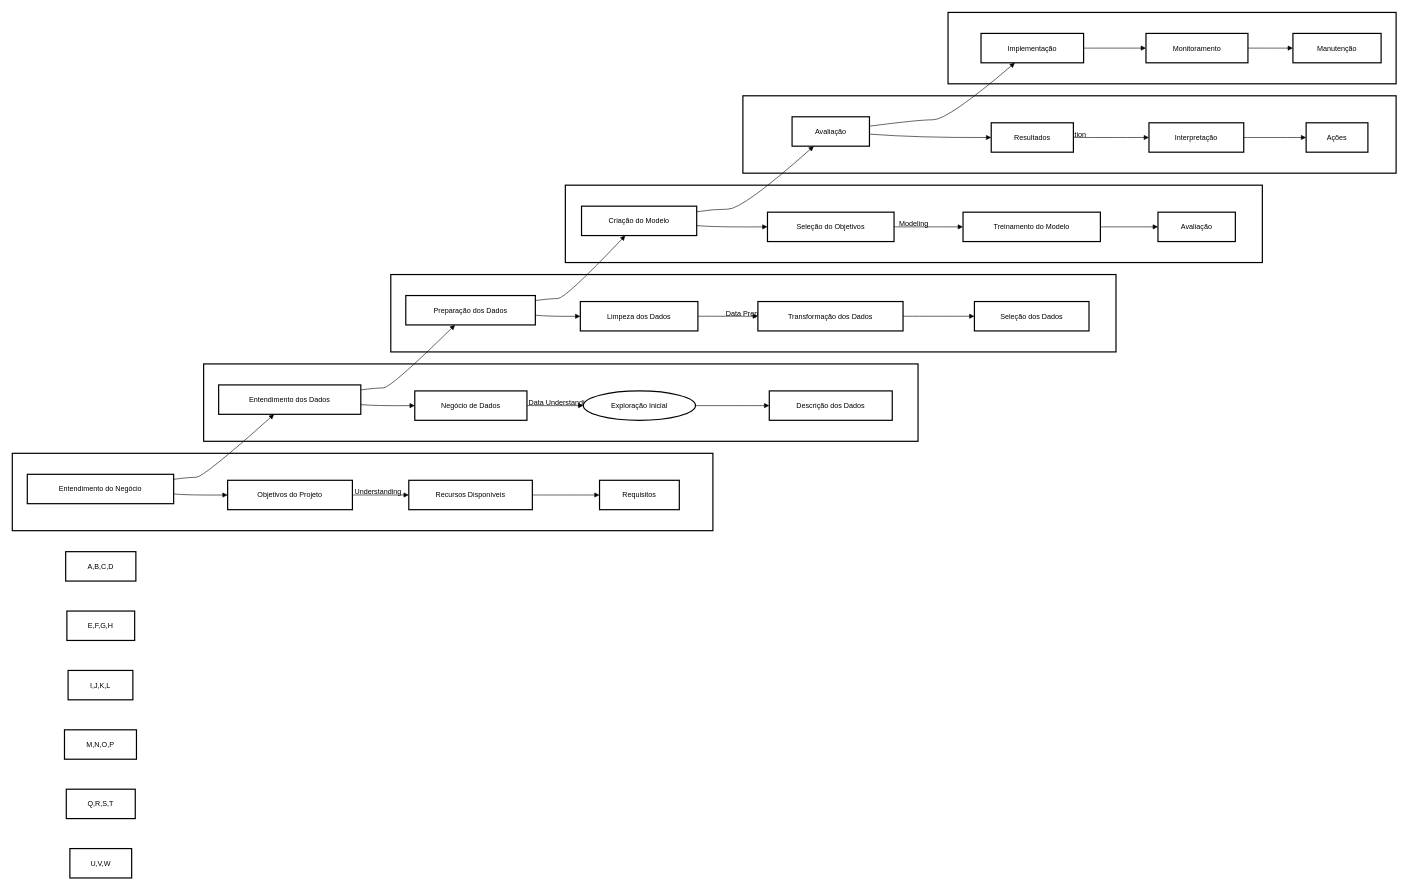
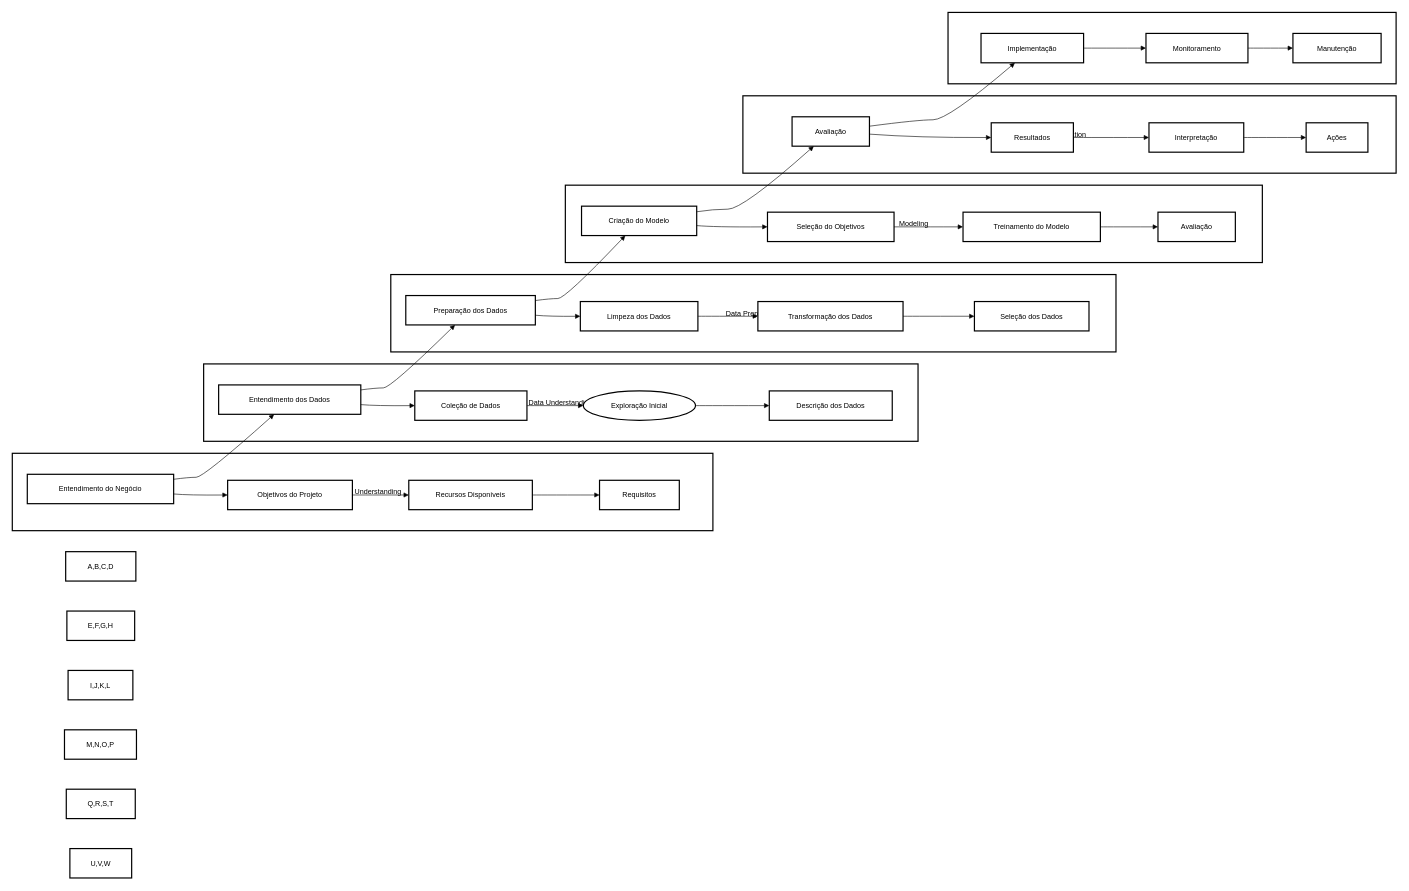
(471, 406) -> (471, 406)
